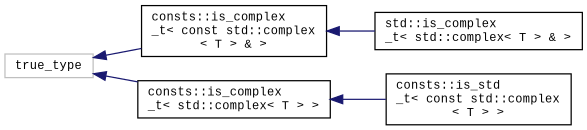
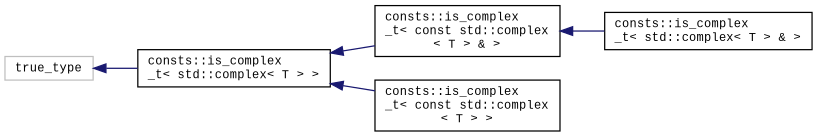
(479, 31) -> (708, 31)
(124, 52) -> (359, 48)
(479, 99) -> (467, 106)
